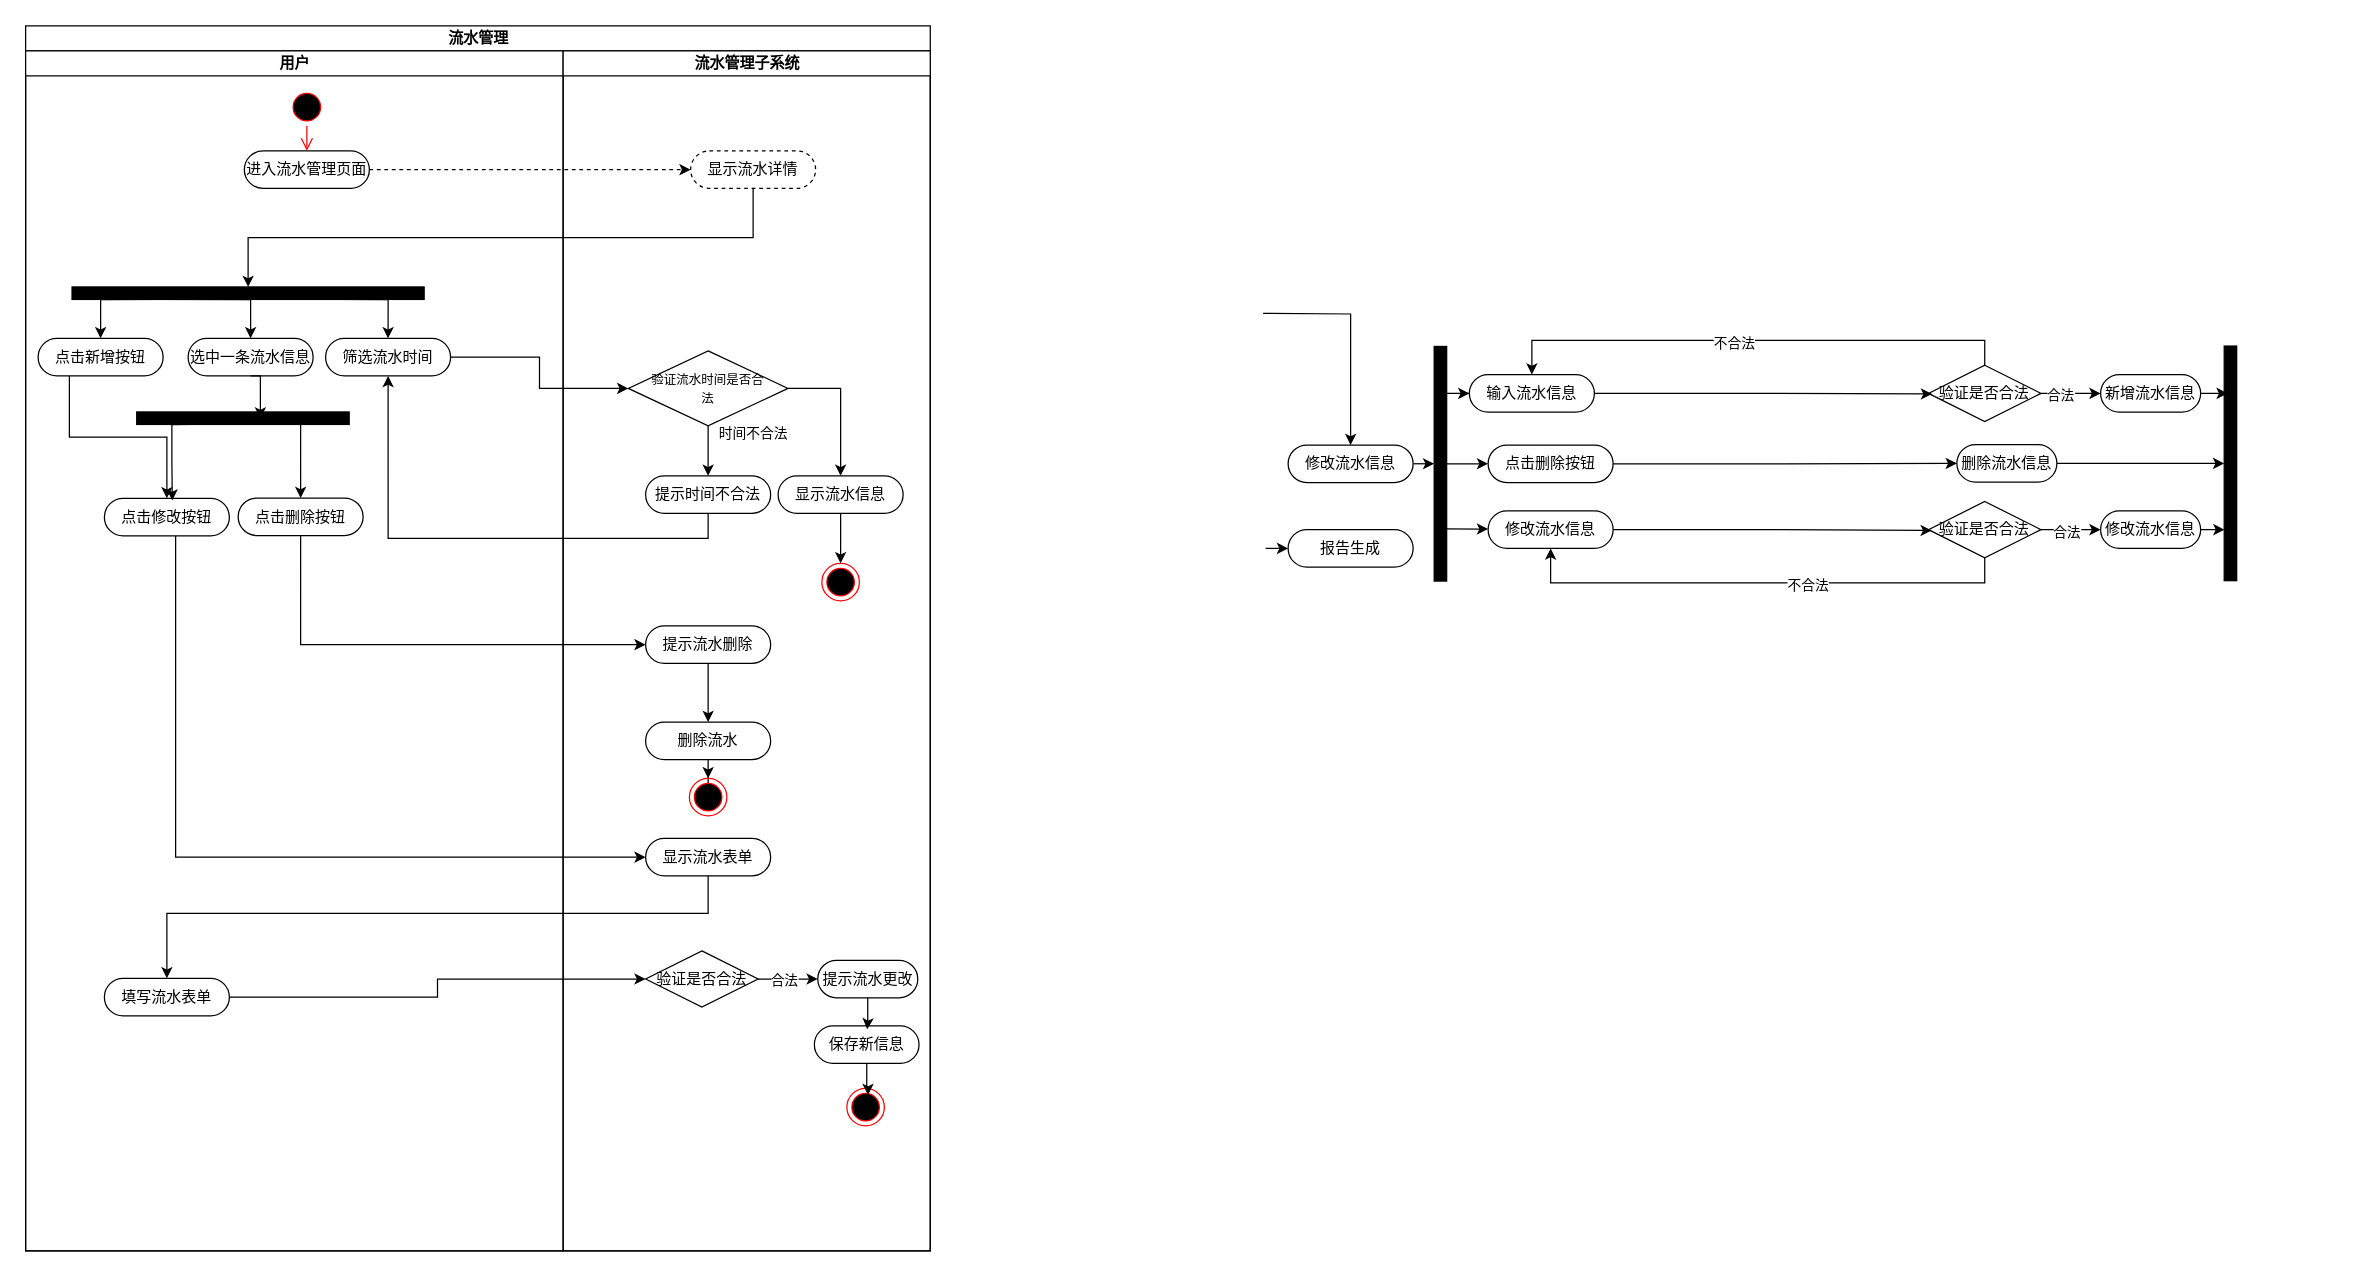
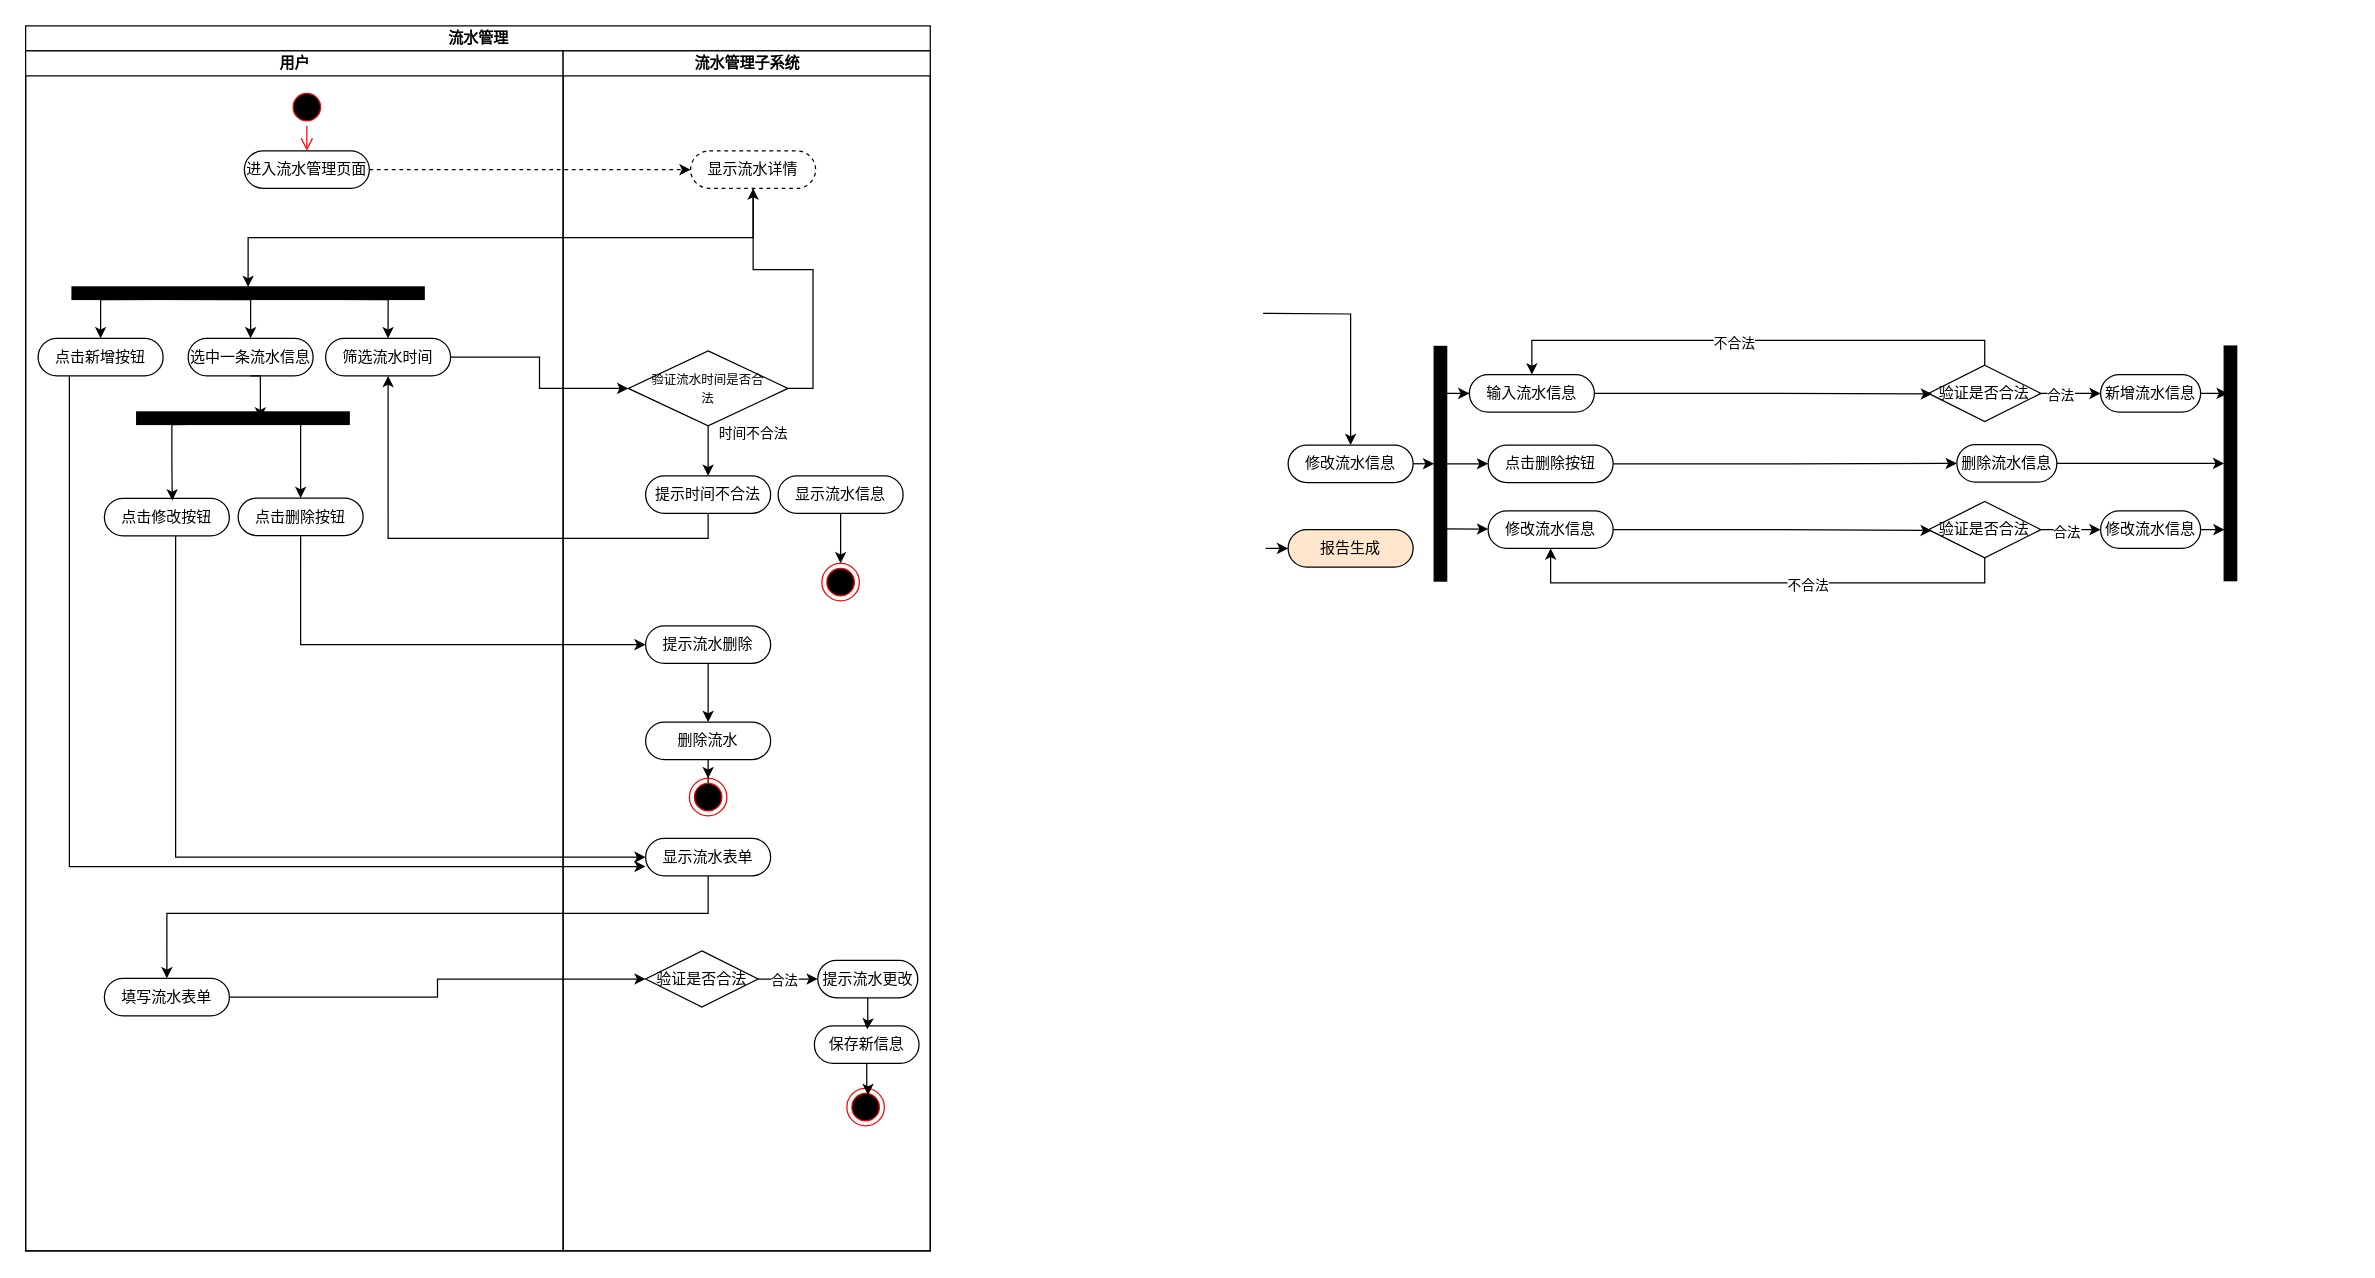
(841, 412) -> (813, 285)
(143, 437) -> (137, 866)
(1351, 548) -> (1351, 548)
